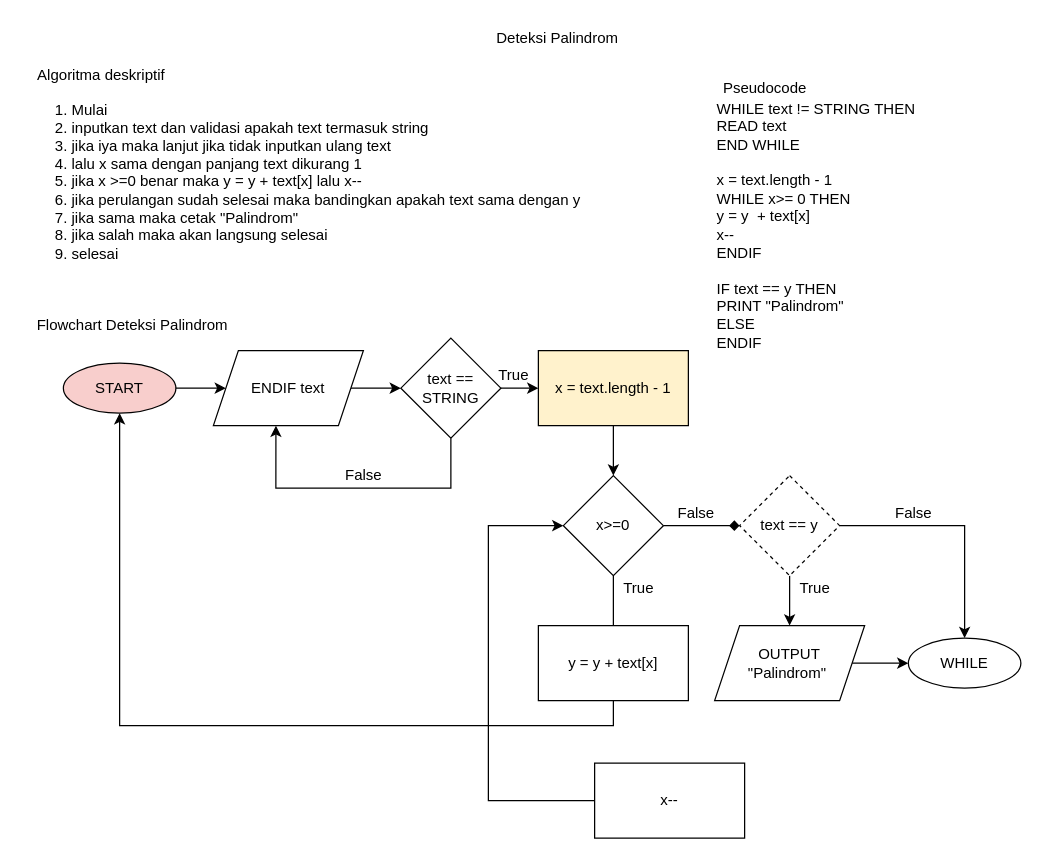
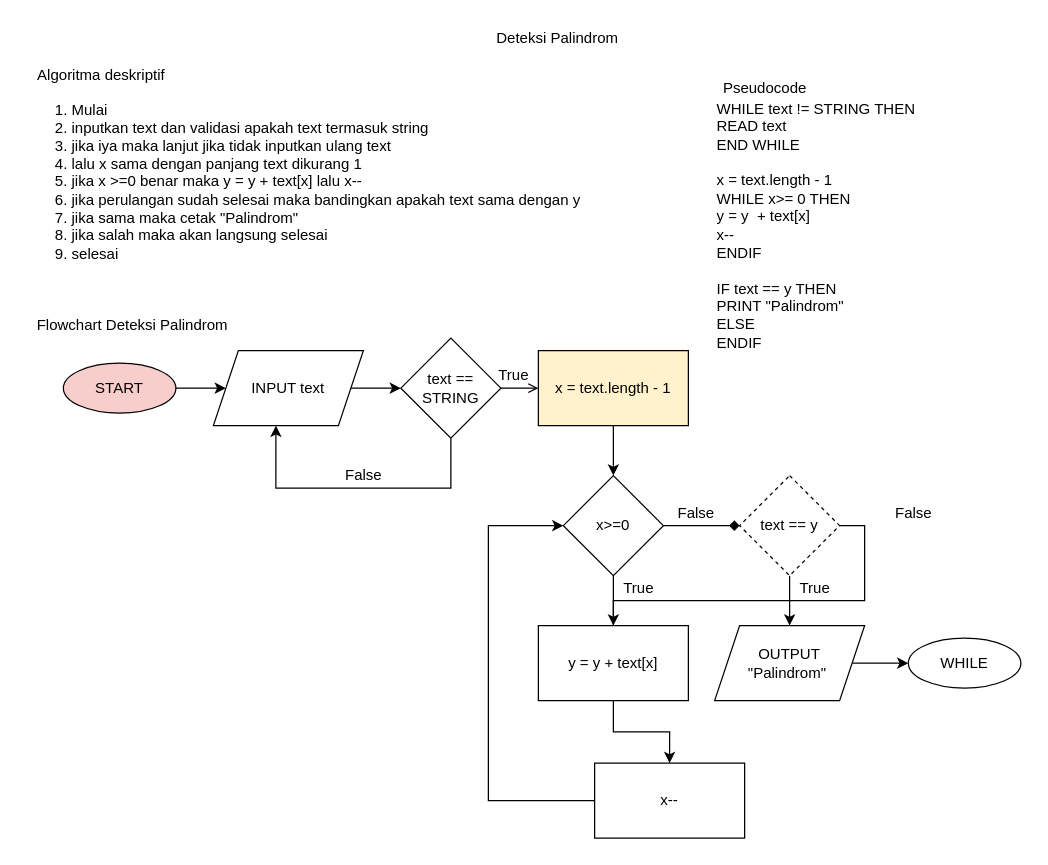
(288, 388) -> (288, 388)
(528, 388) -> (530, 388)
(964, 527) -> (779, 601)
(216, 726) -> (648, 732)
